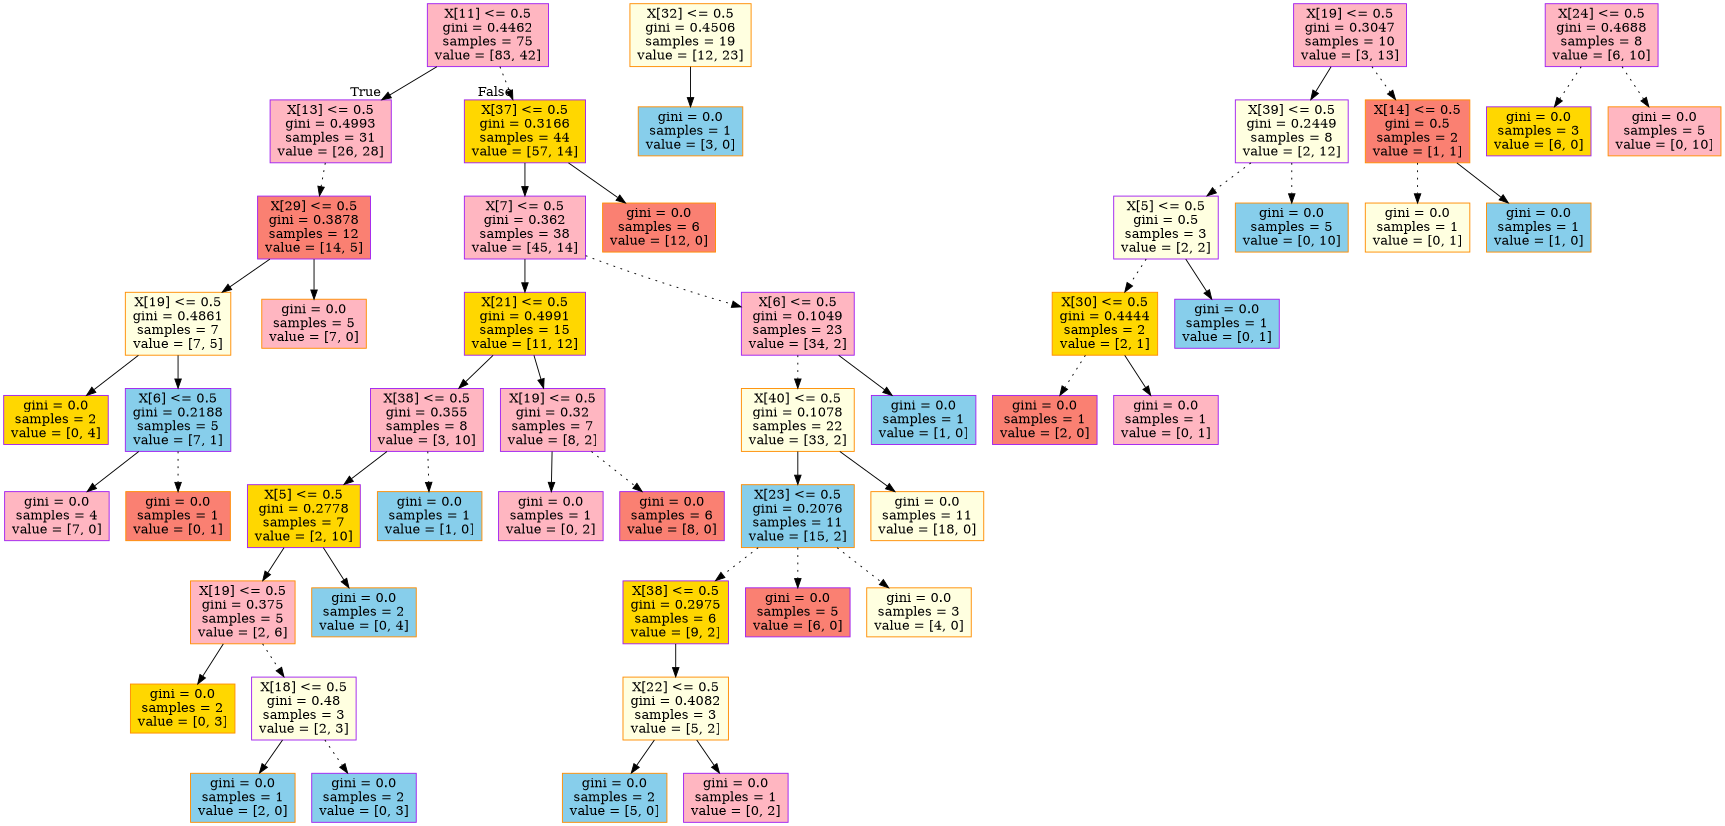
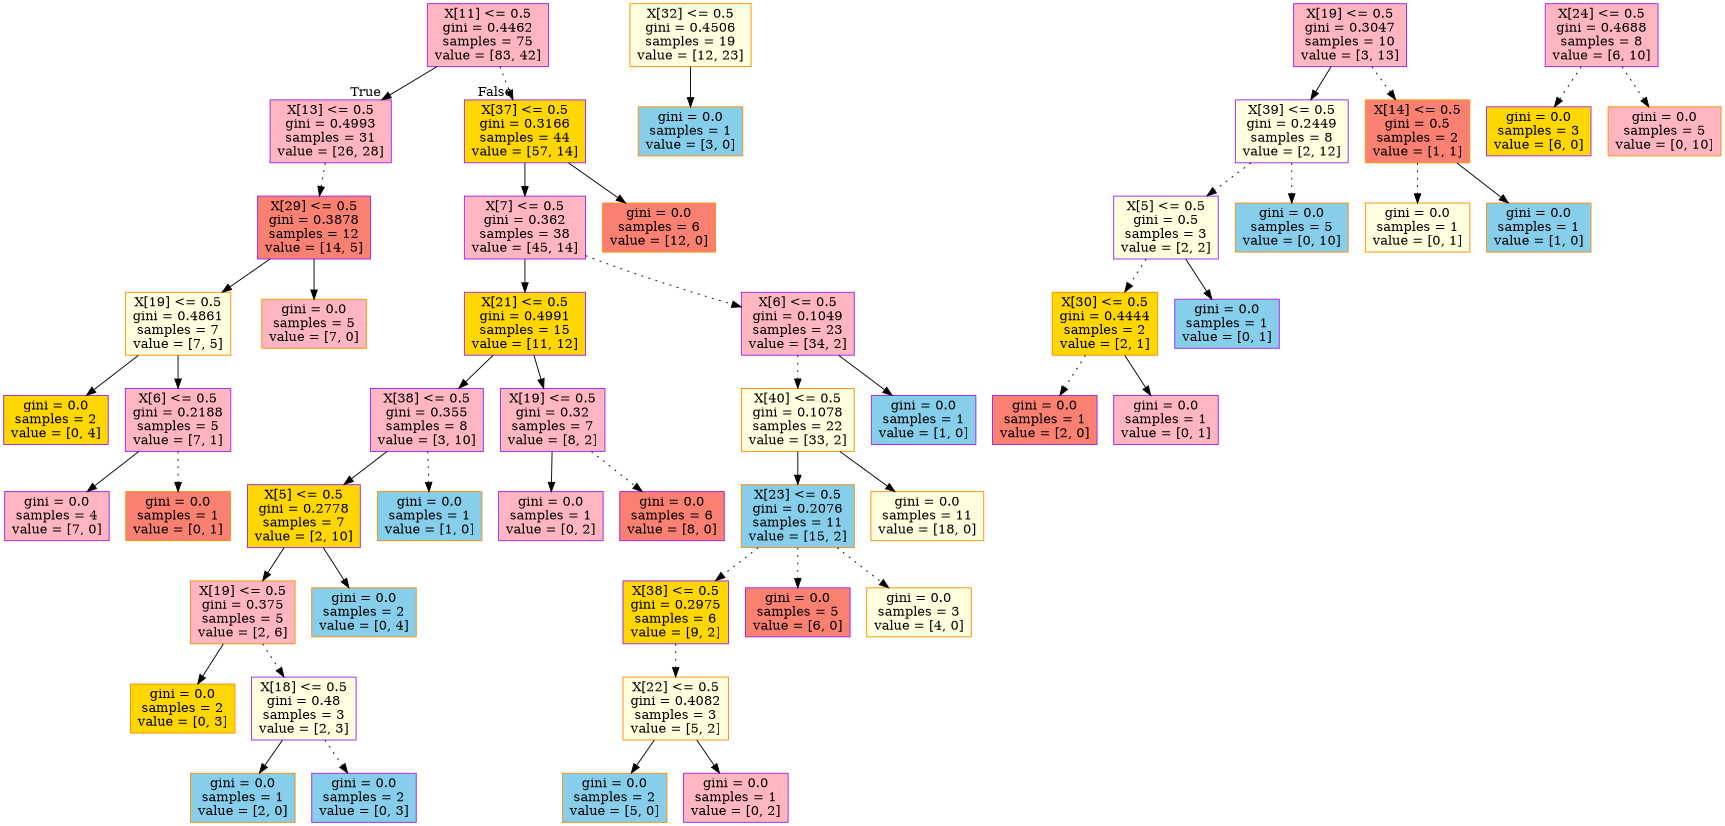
(178, 420) -> (178, 420)
(676, 656) -> (676, 656)
